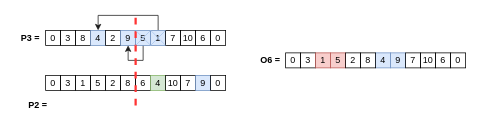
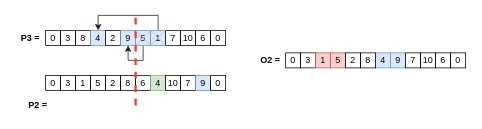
(270, 60) -> (270, 60)
